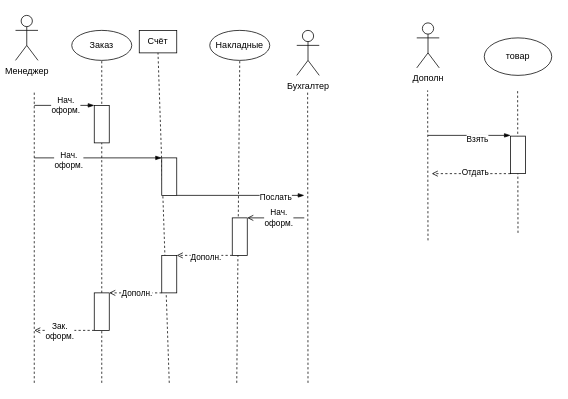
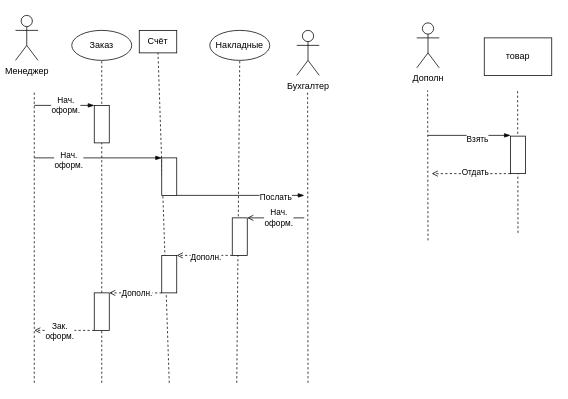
(518, 57) -> (518, 57)
